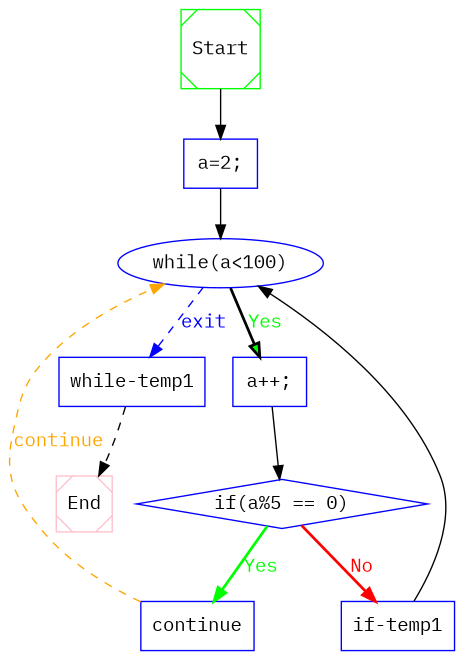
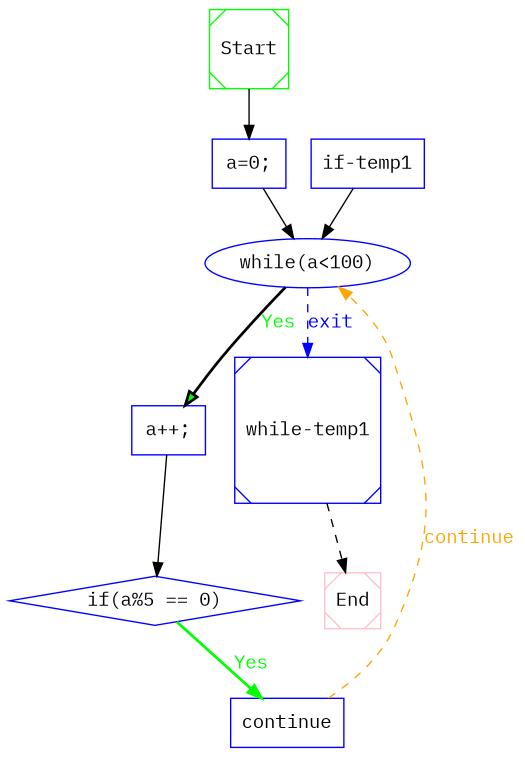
(221, 164) -> (249, 164)
(132, 382) -> (308, 430)
(334, 559) -> none
